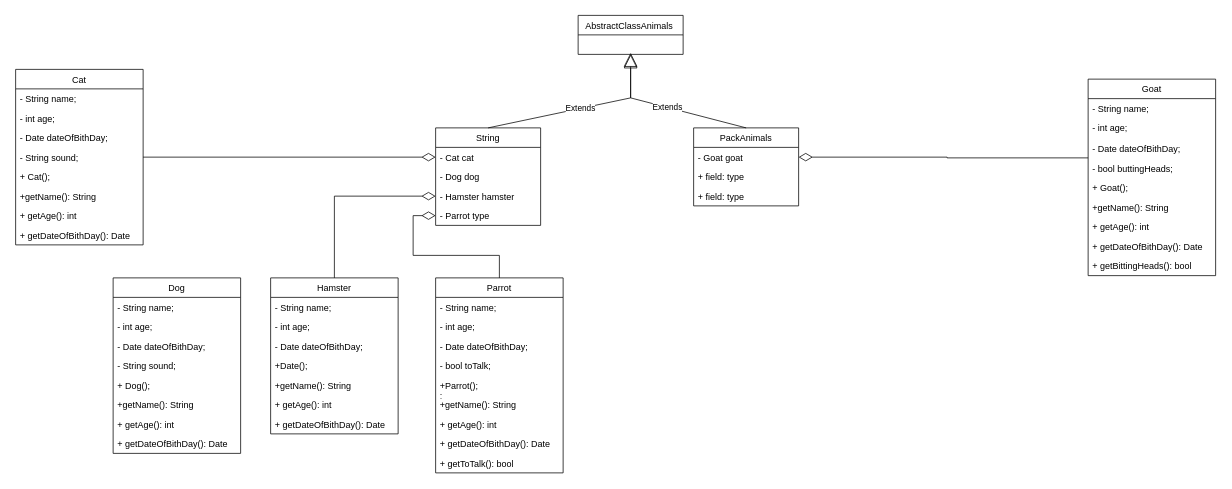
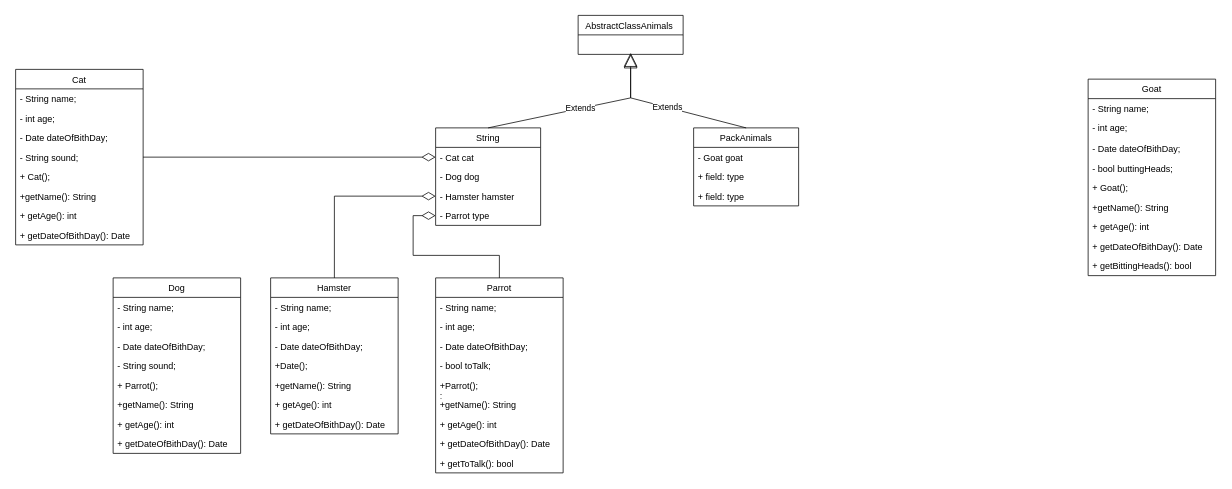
(950, 158) -> none
(135, 386) -> (142, 386)
